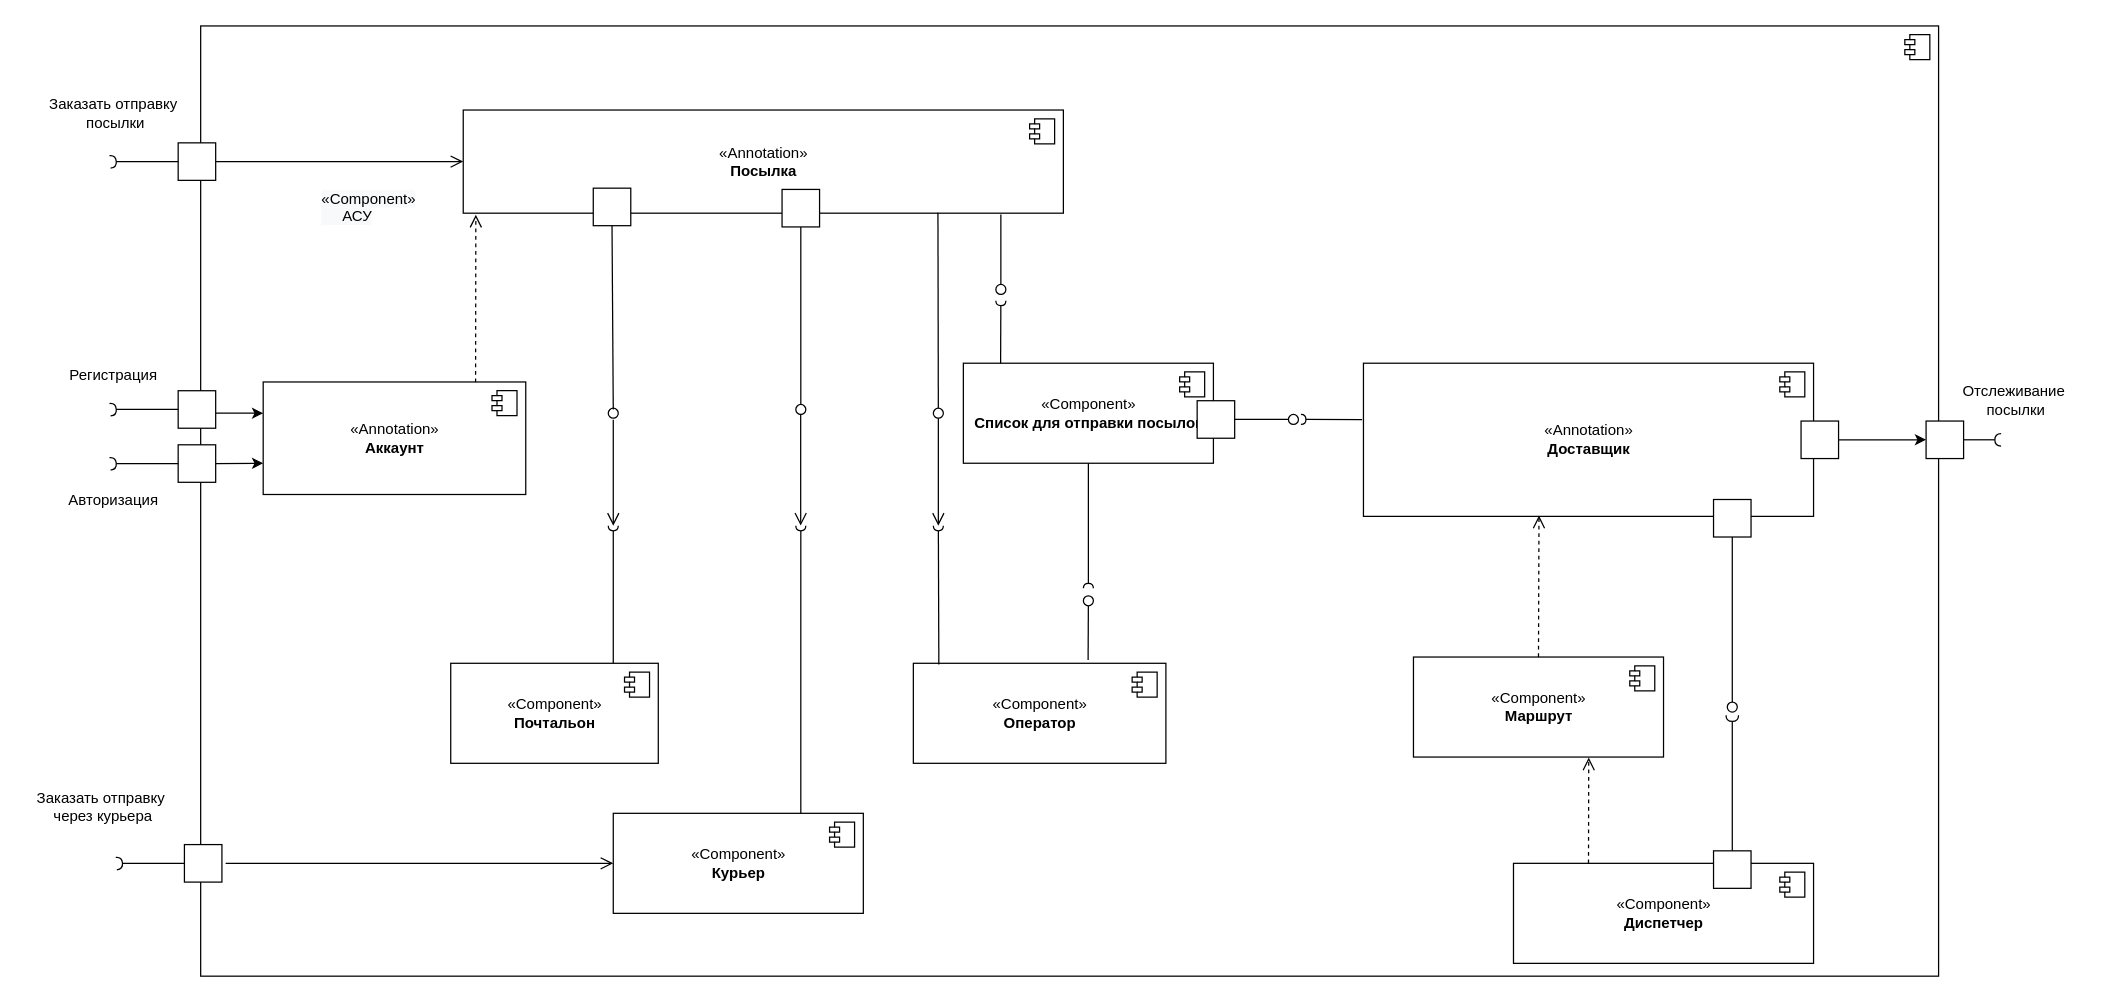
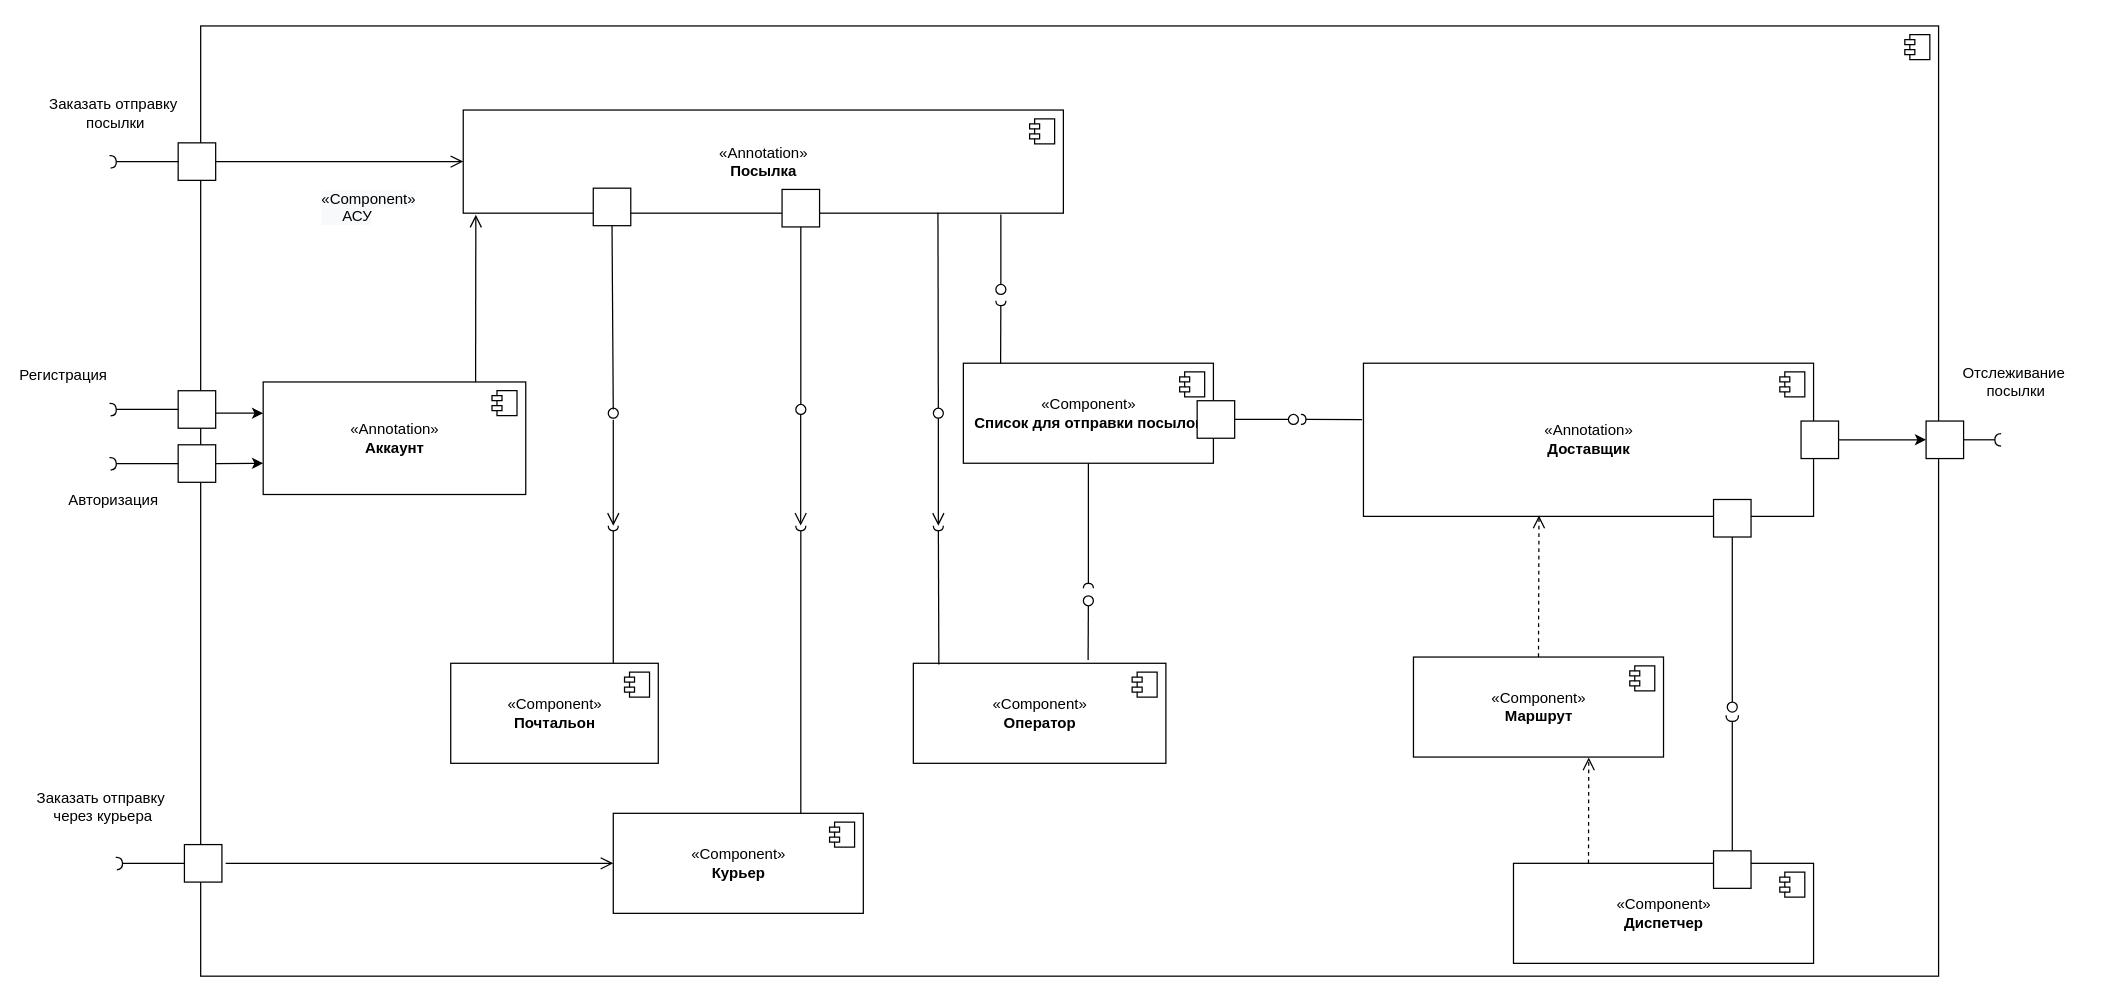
(476, 299) -> (476, 299)
(113, 376) -> (63, 376)
(2013, 401) -> (2013, 382)
